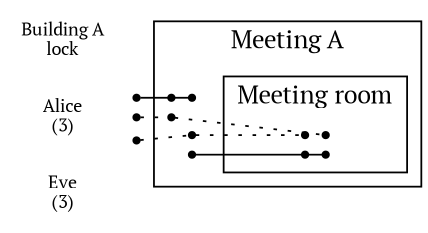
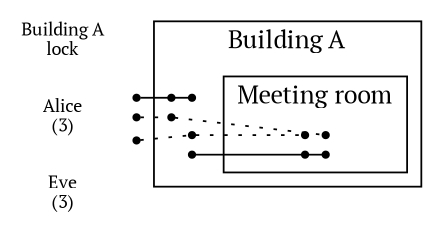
(288, 42) -> (288, 42)
